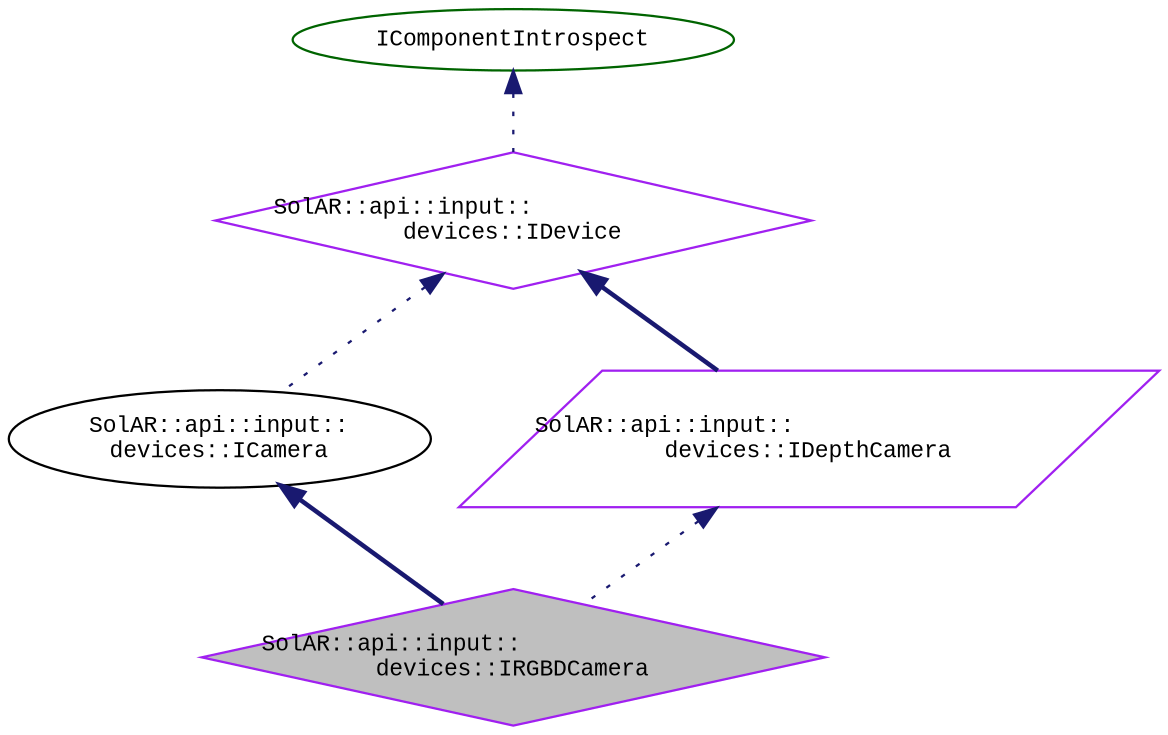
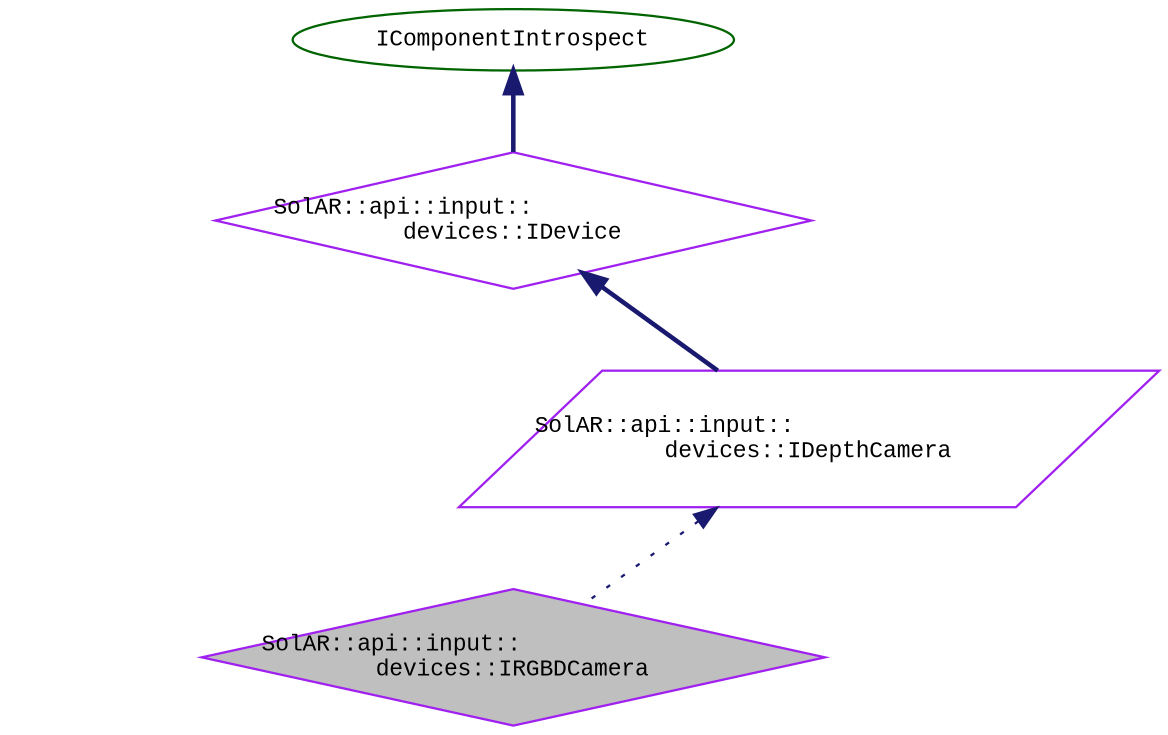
(513, 123) -> (513, 123)
(220, 439) -> none
